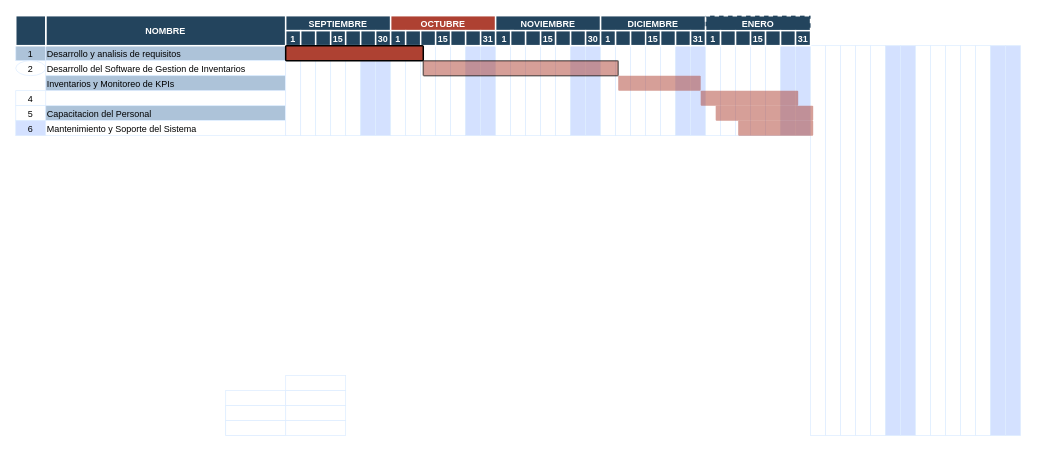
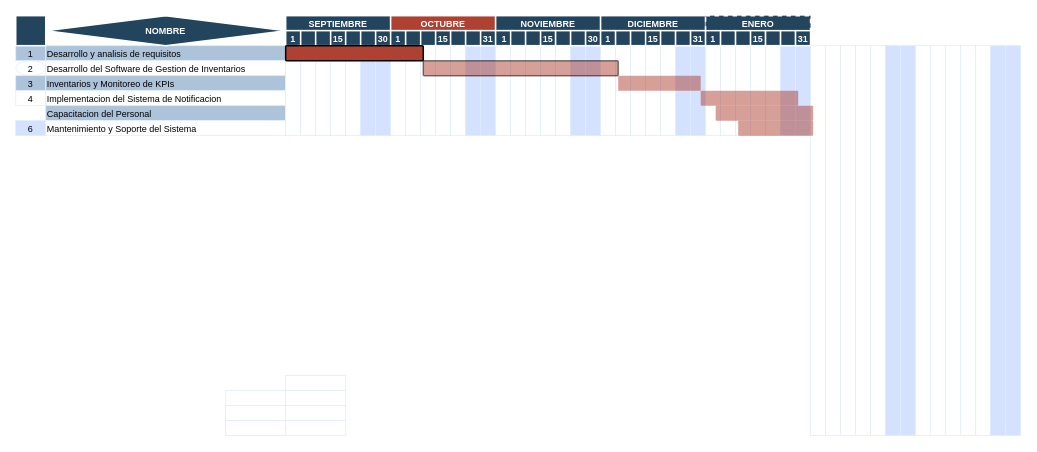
(166, 30) -> (166, 30)
none -> (31, 83)
none -> (166, 98)
(31, 113) -> none
